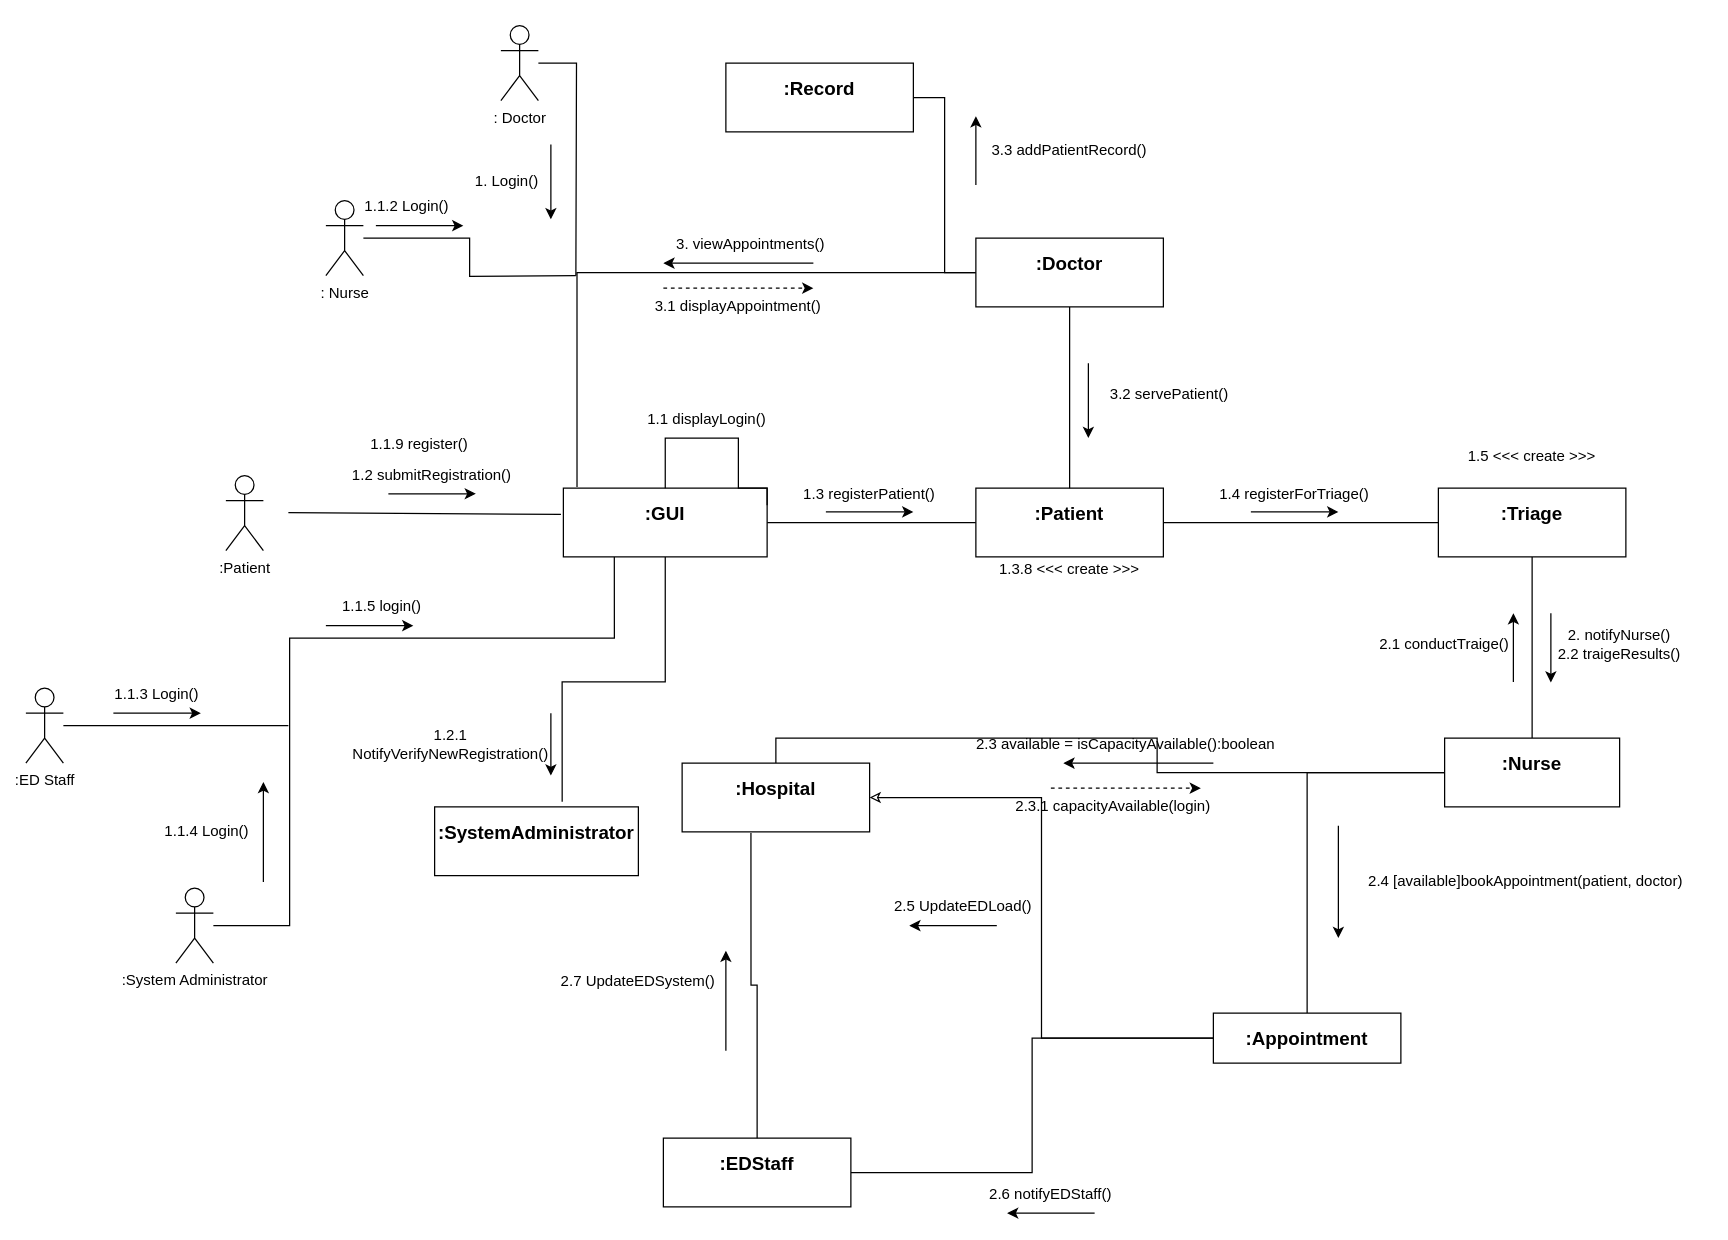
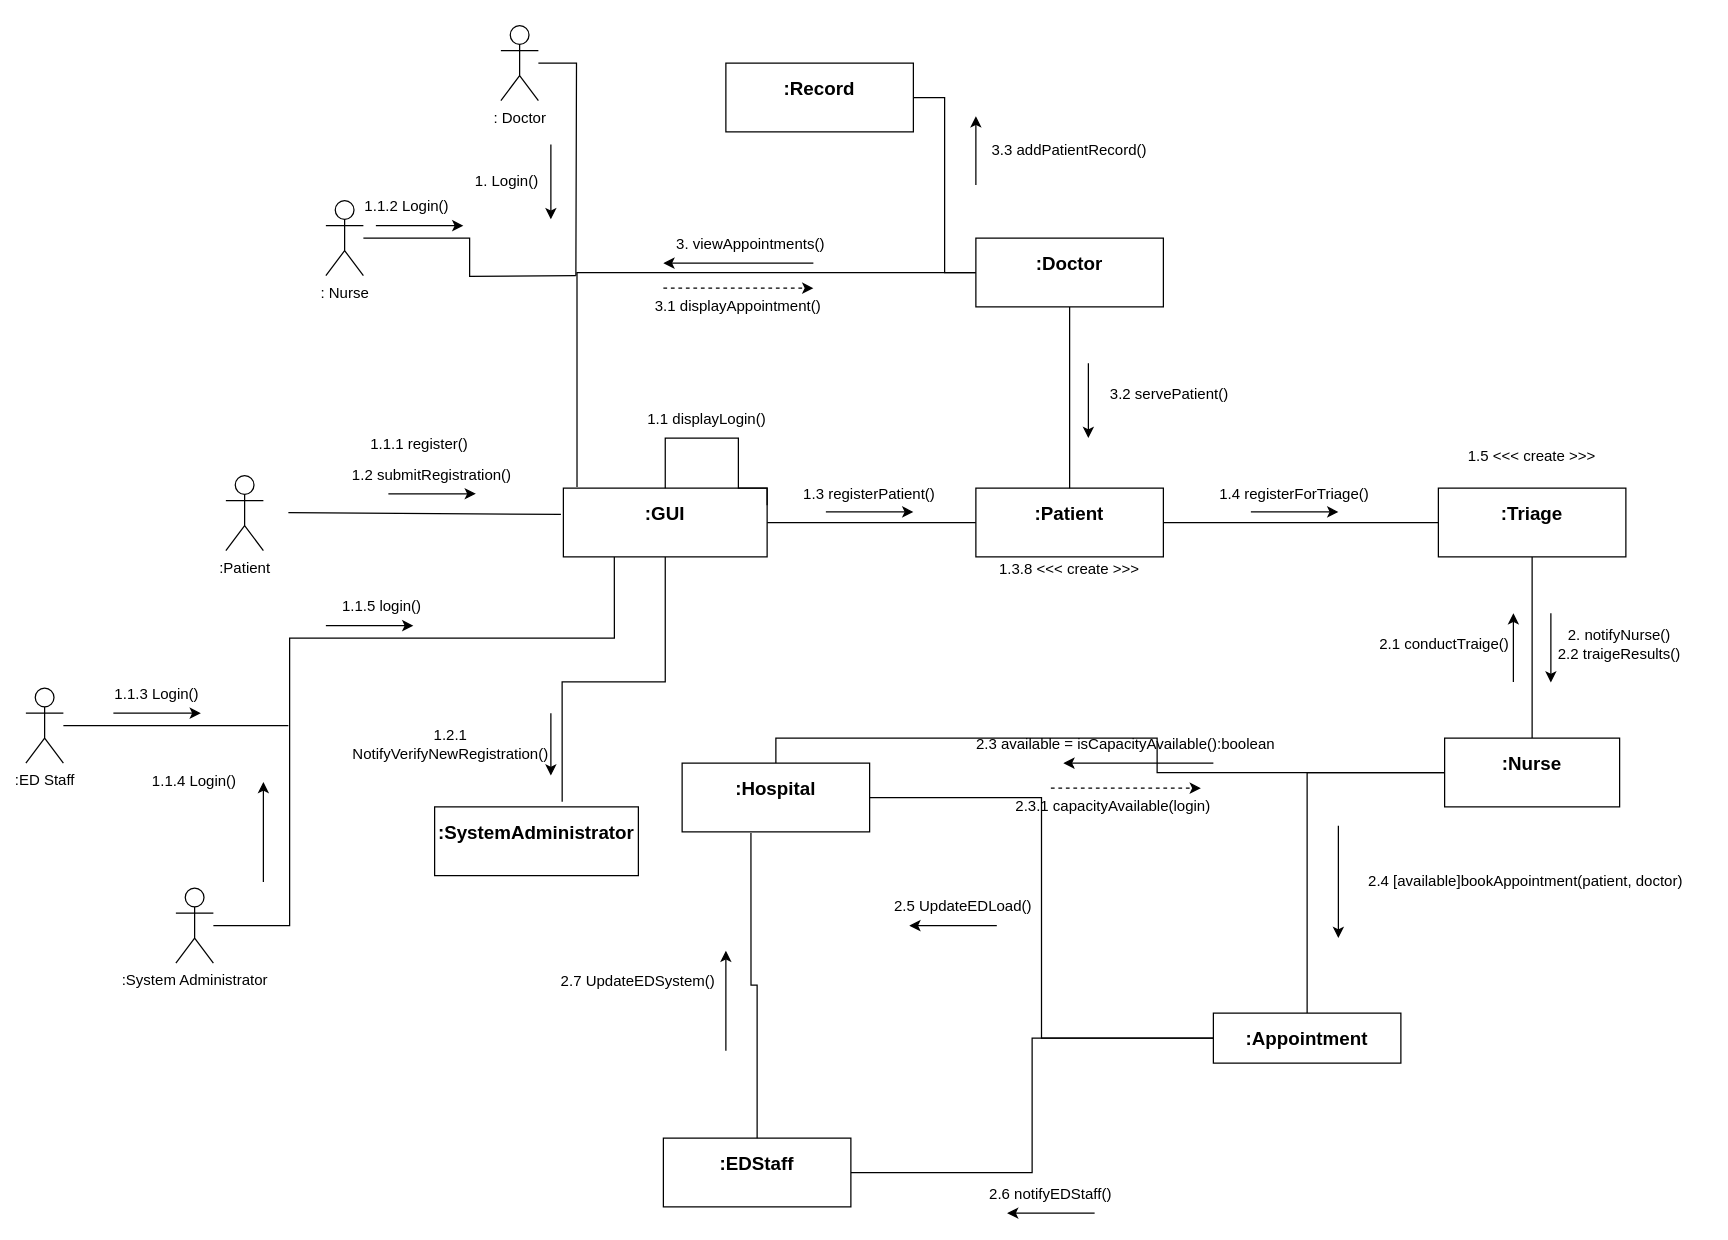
(419, 444) -> (419, 444)
(879, 798) -> (876, 798)
(207, 832) -> (194, 782)
